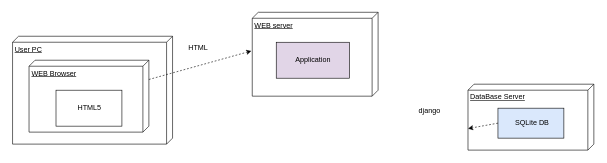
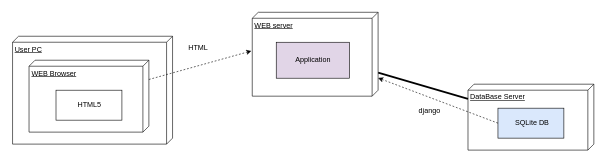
none -> (424, 86)
(89, 108) -> (89, 105)
(481, 126) -> (451, 106)
